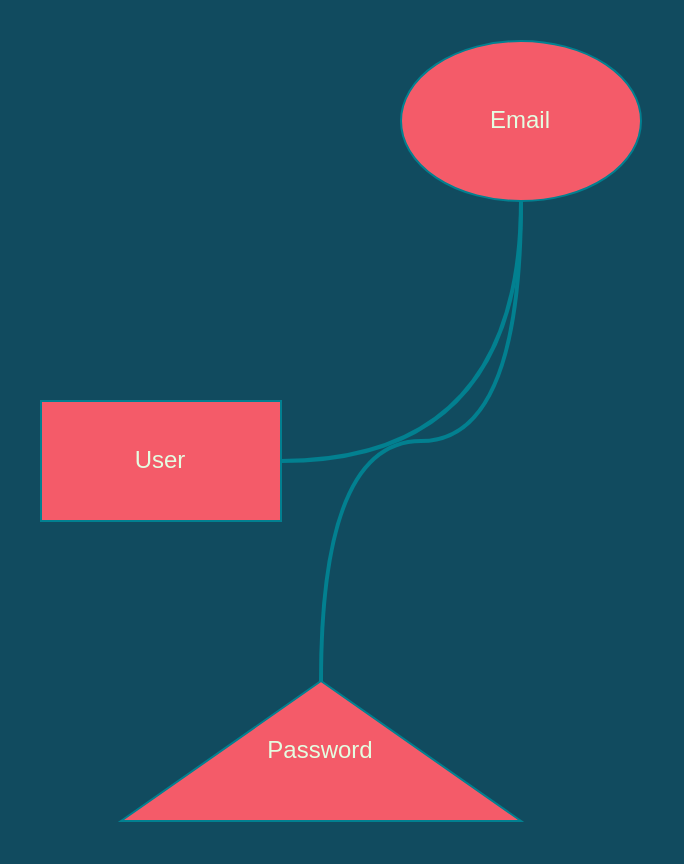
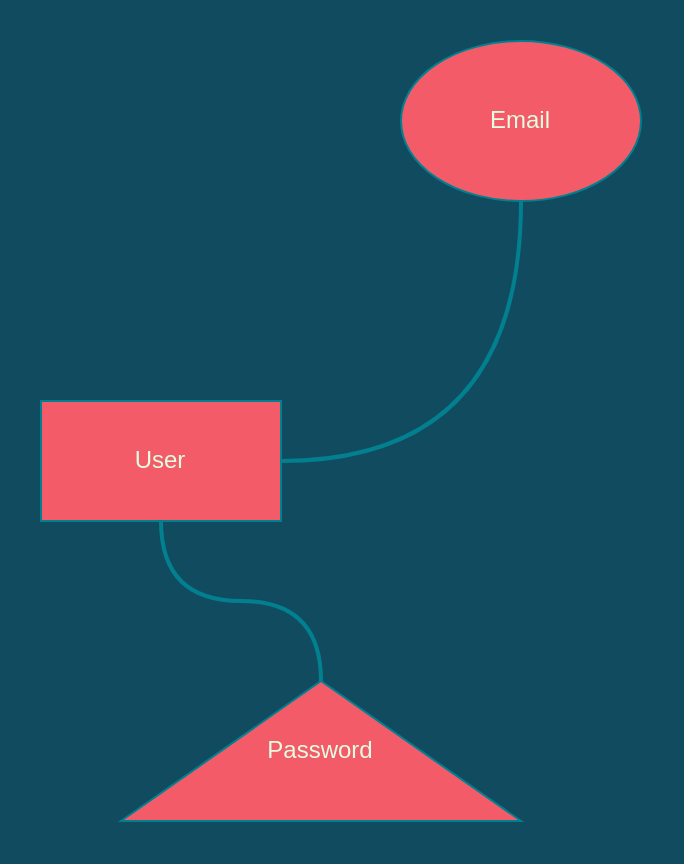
(397, 445) -> (236, 601)
